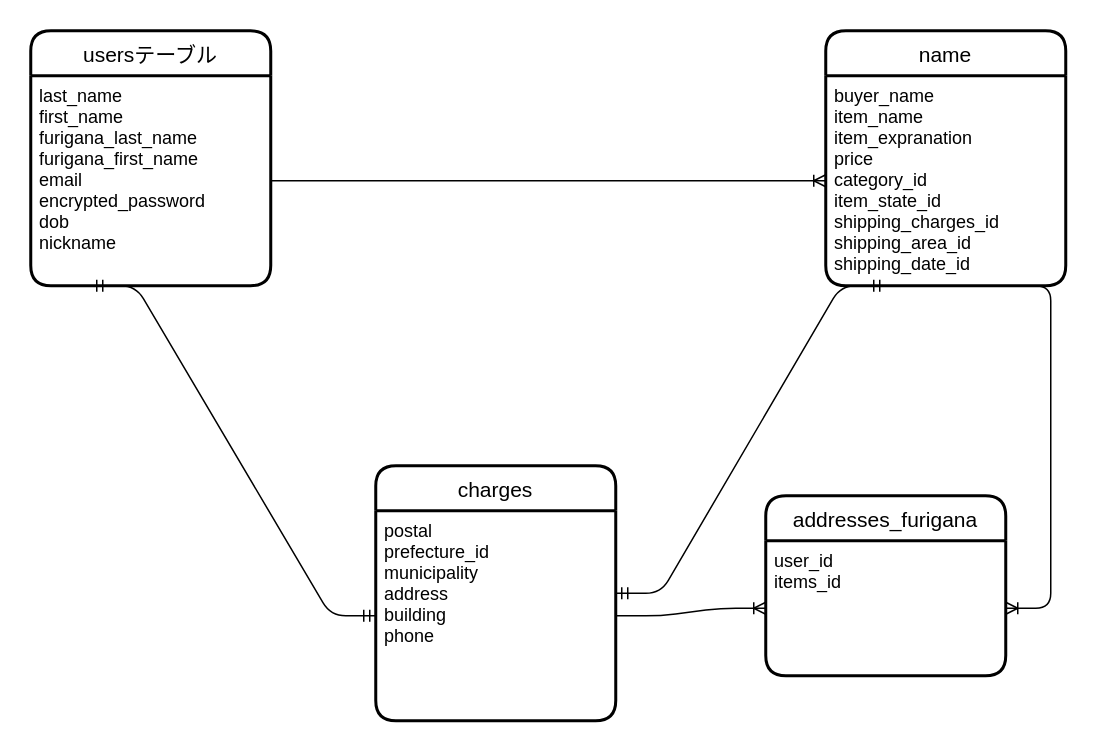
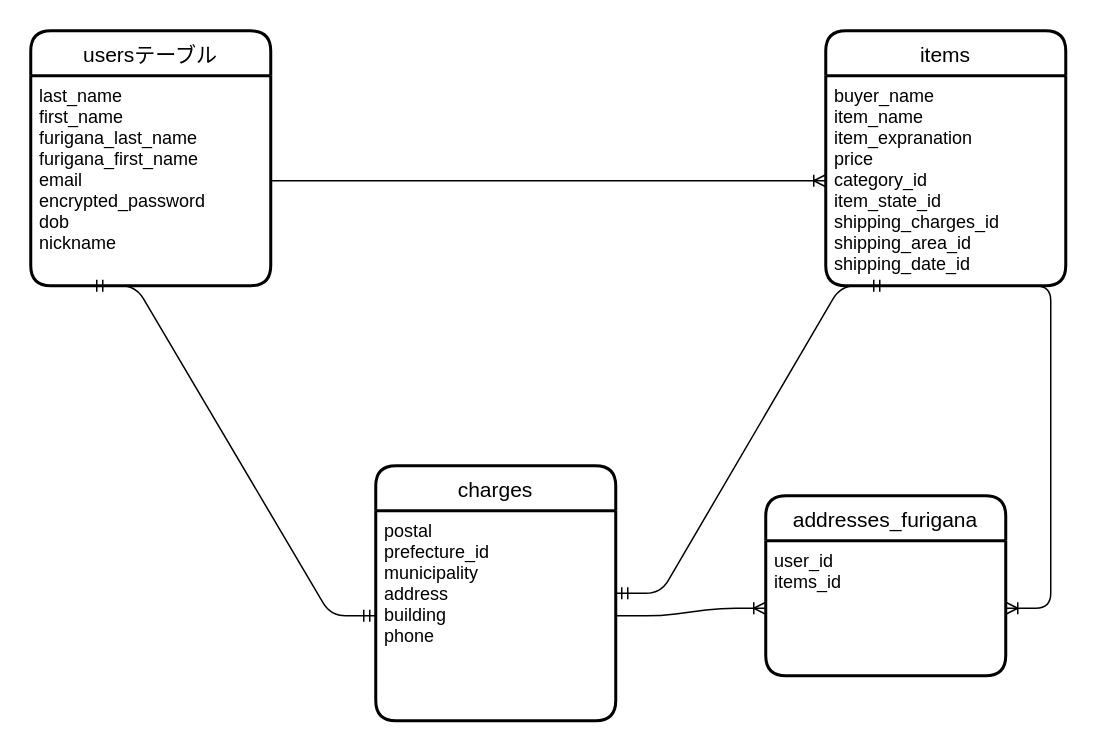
(945, 55) -> (945, 55)
